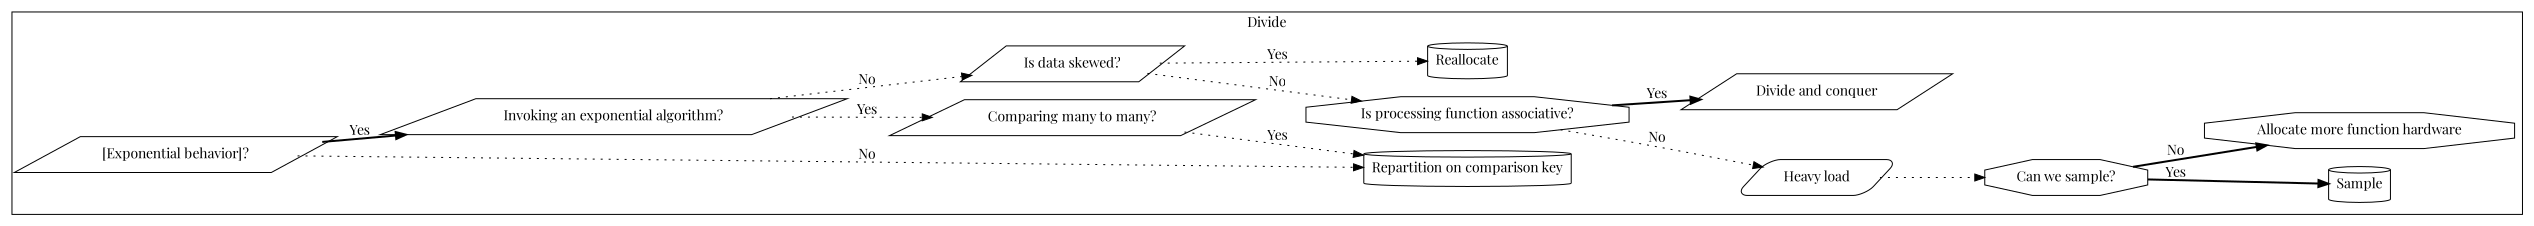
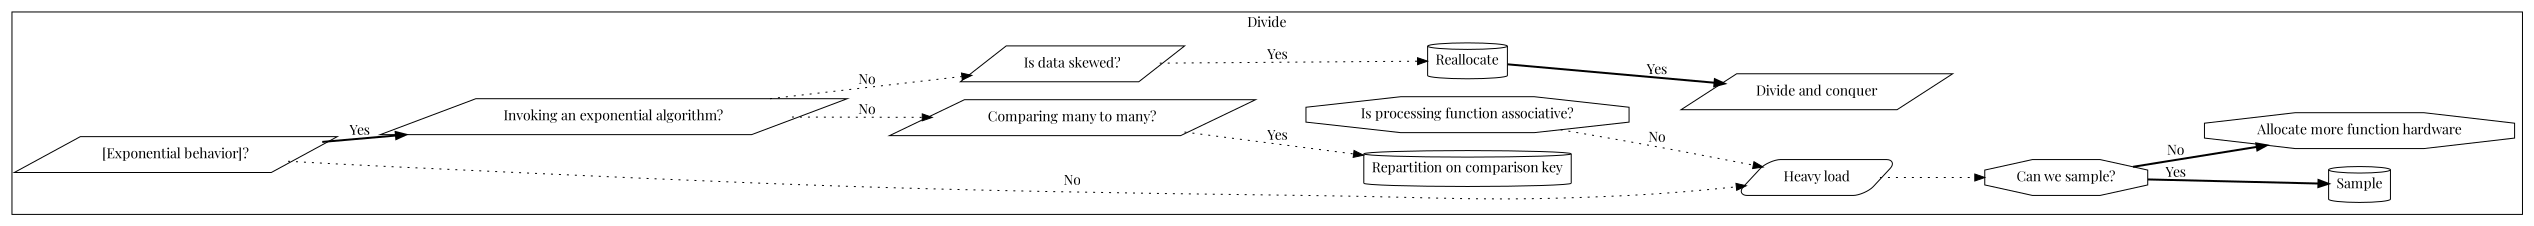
(1249, 87) -> none
(1651, 103) -> (1611, 74)
(867, 110) -> (867, 110)
(825, 162) -> (1012, 191)
